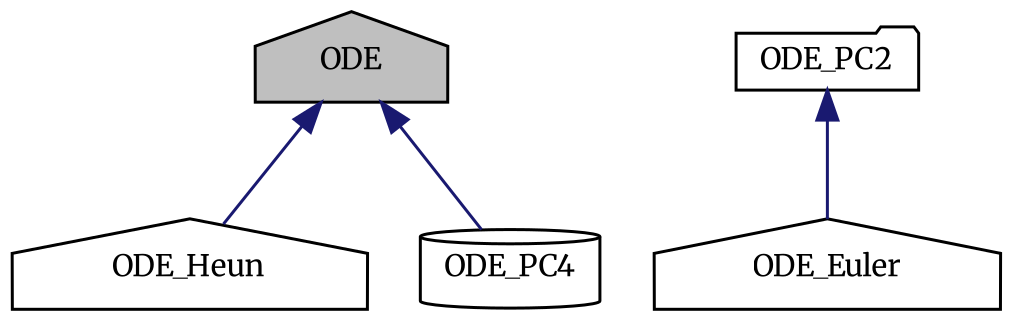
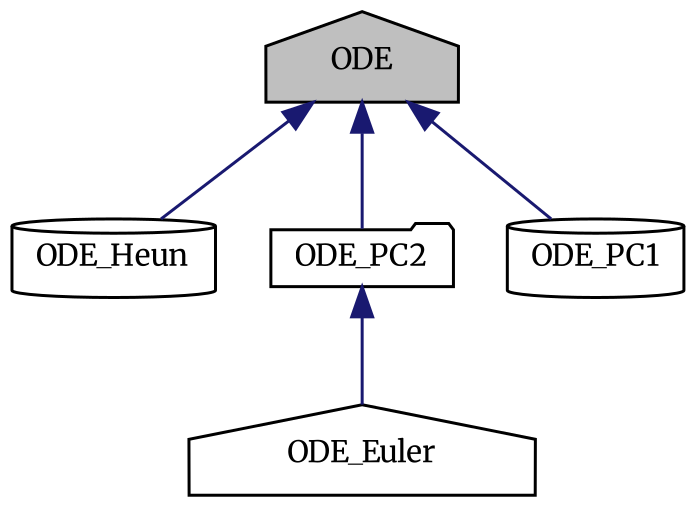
none -> (362, 181)
(190, 269) -> (114, 258)
(510, 269) -> (596, 258)
